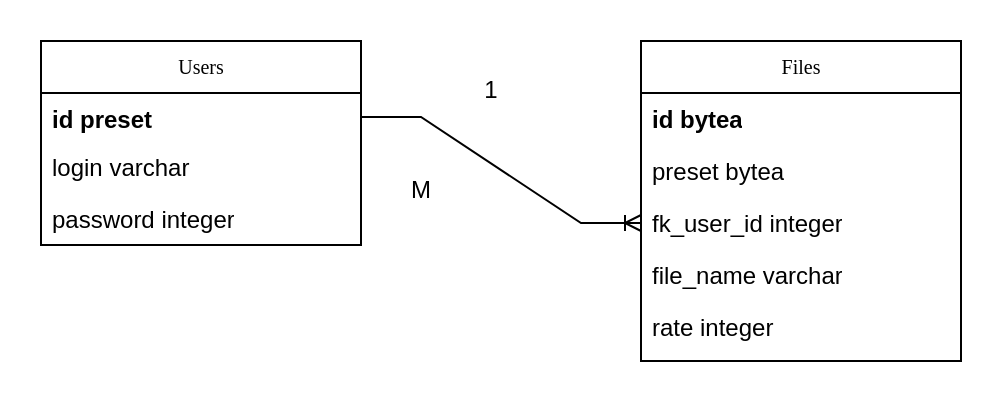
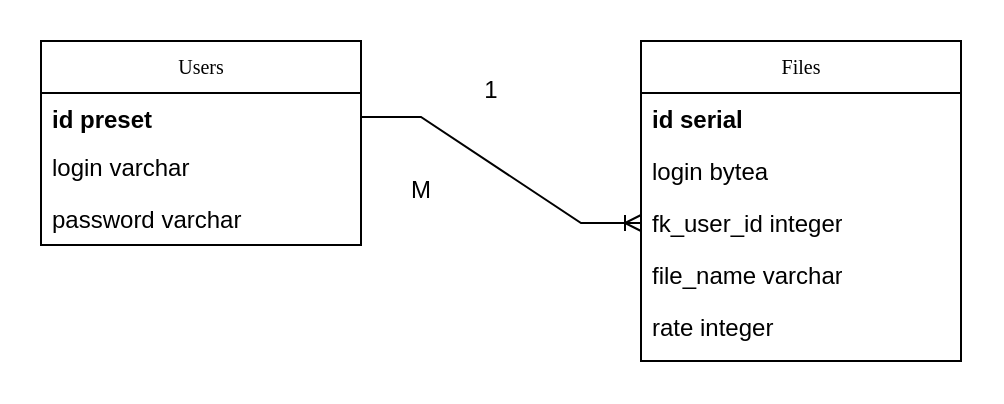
(701, 121) -> (701, 121)
(731, 173) -> (718, 173)
(154, 221) -> (157, 221)
